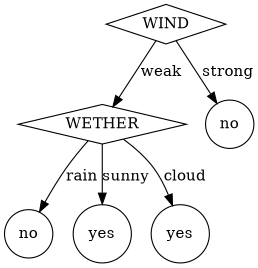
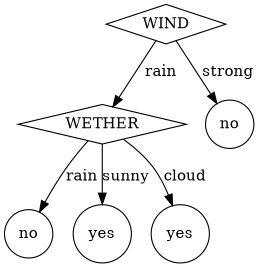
(161, 72) -> (161, 72)
